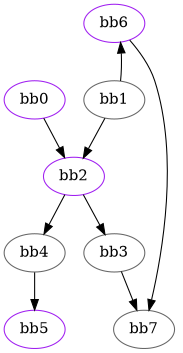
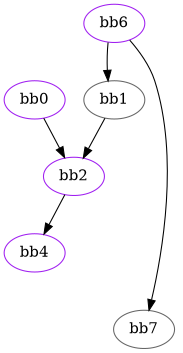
(121, 67) -> (107, 56)
(35, 253) -> (35, 253)
(114, 253) -> none
(35, 329) -> none
